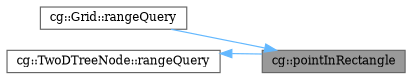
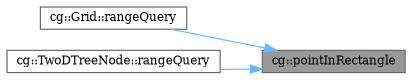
(247, 54) -> (235, 69)
